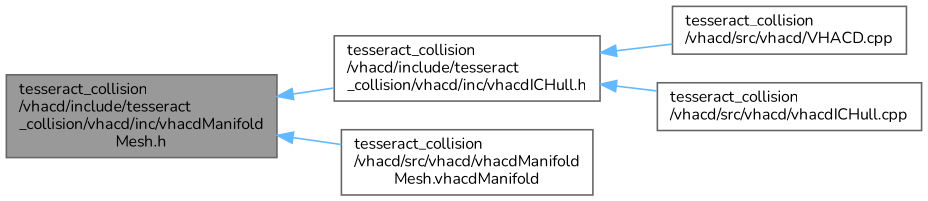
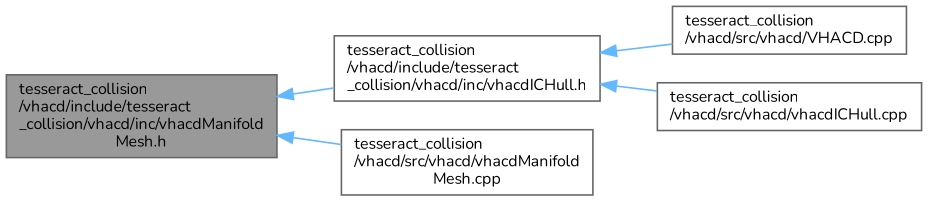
(467, 162) -> (467, 162)
